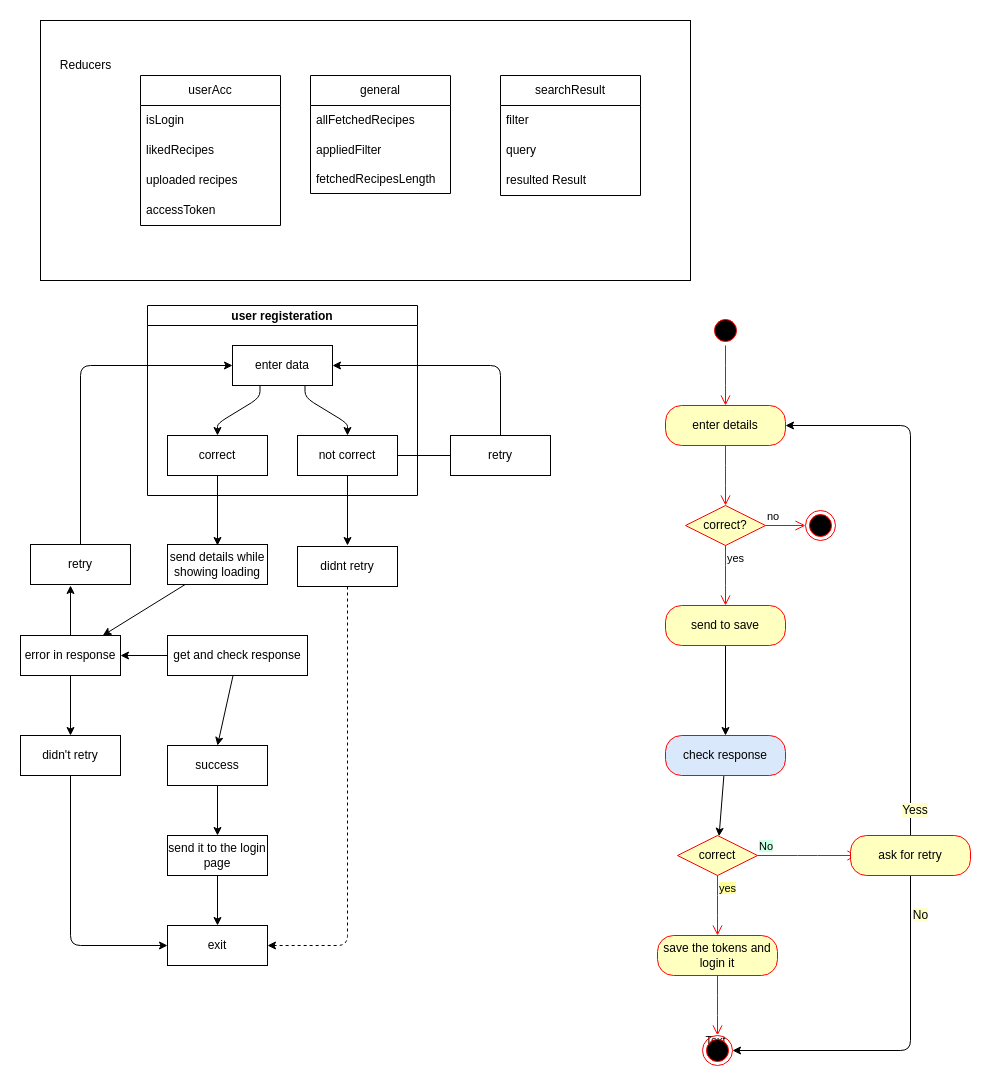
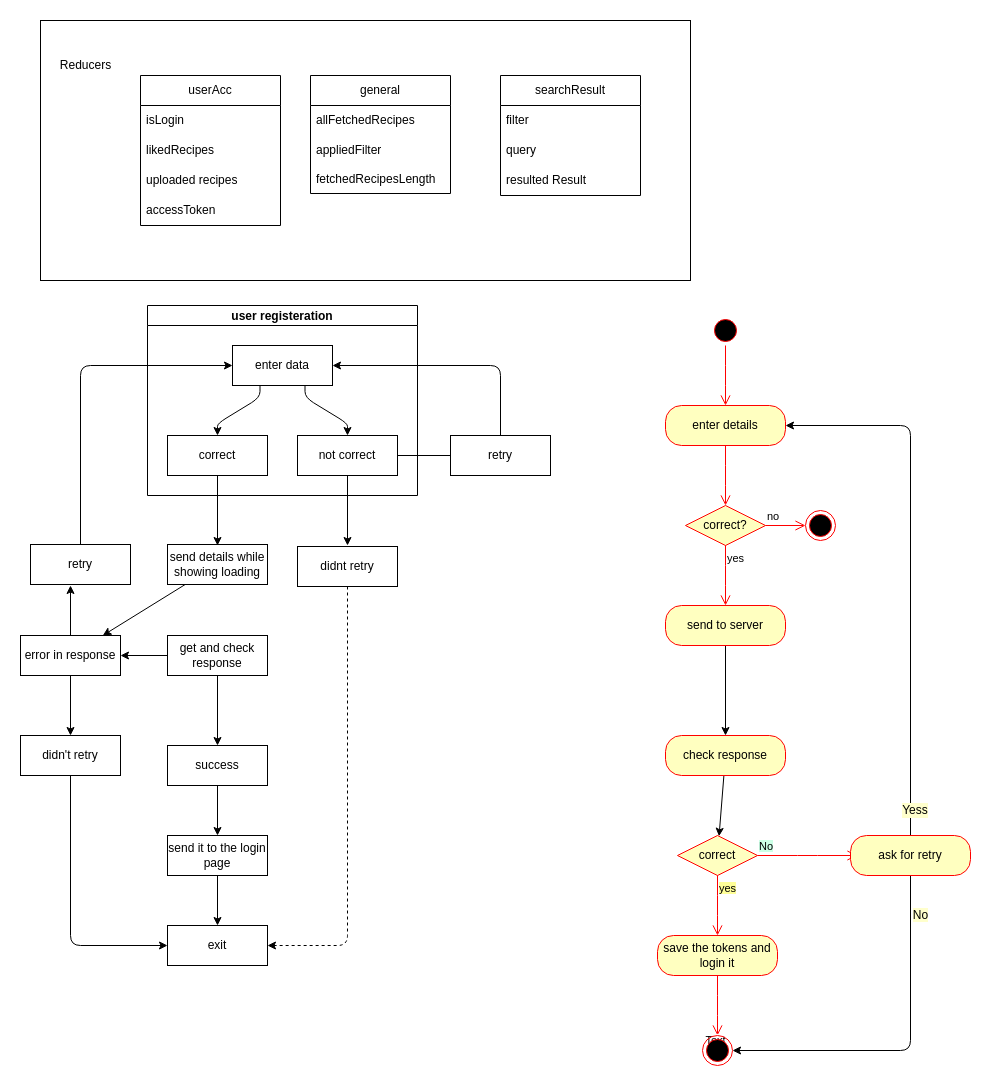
(726, 626) -> (726, 626)
(238, 656) -> (218, 656)
(726, 756) -> (726, 756)
